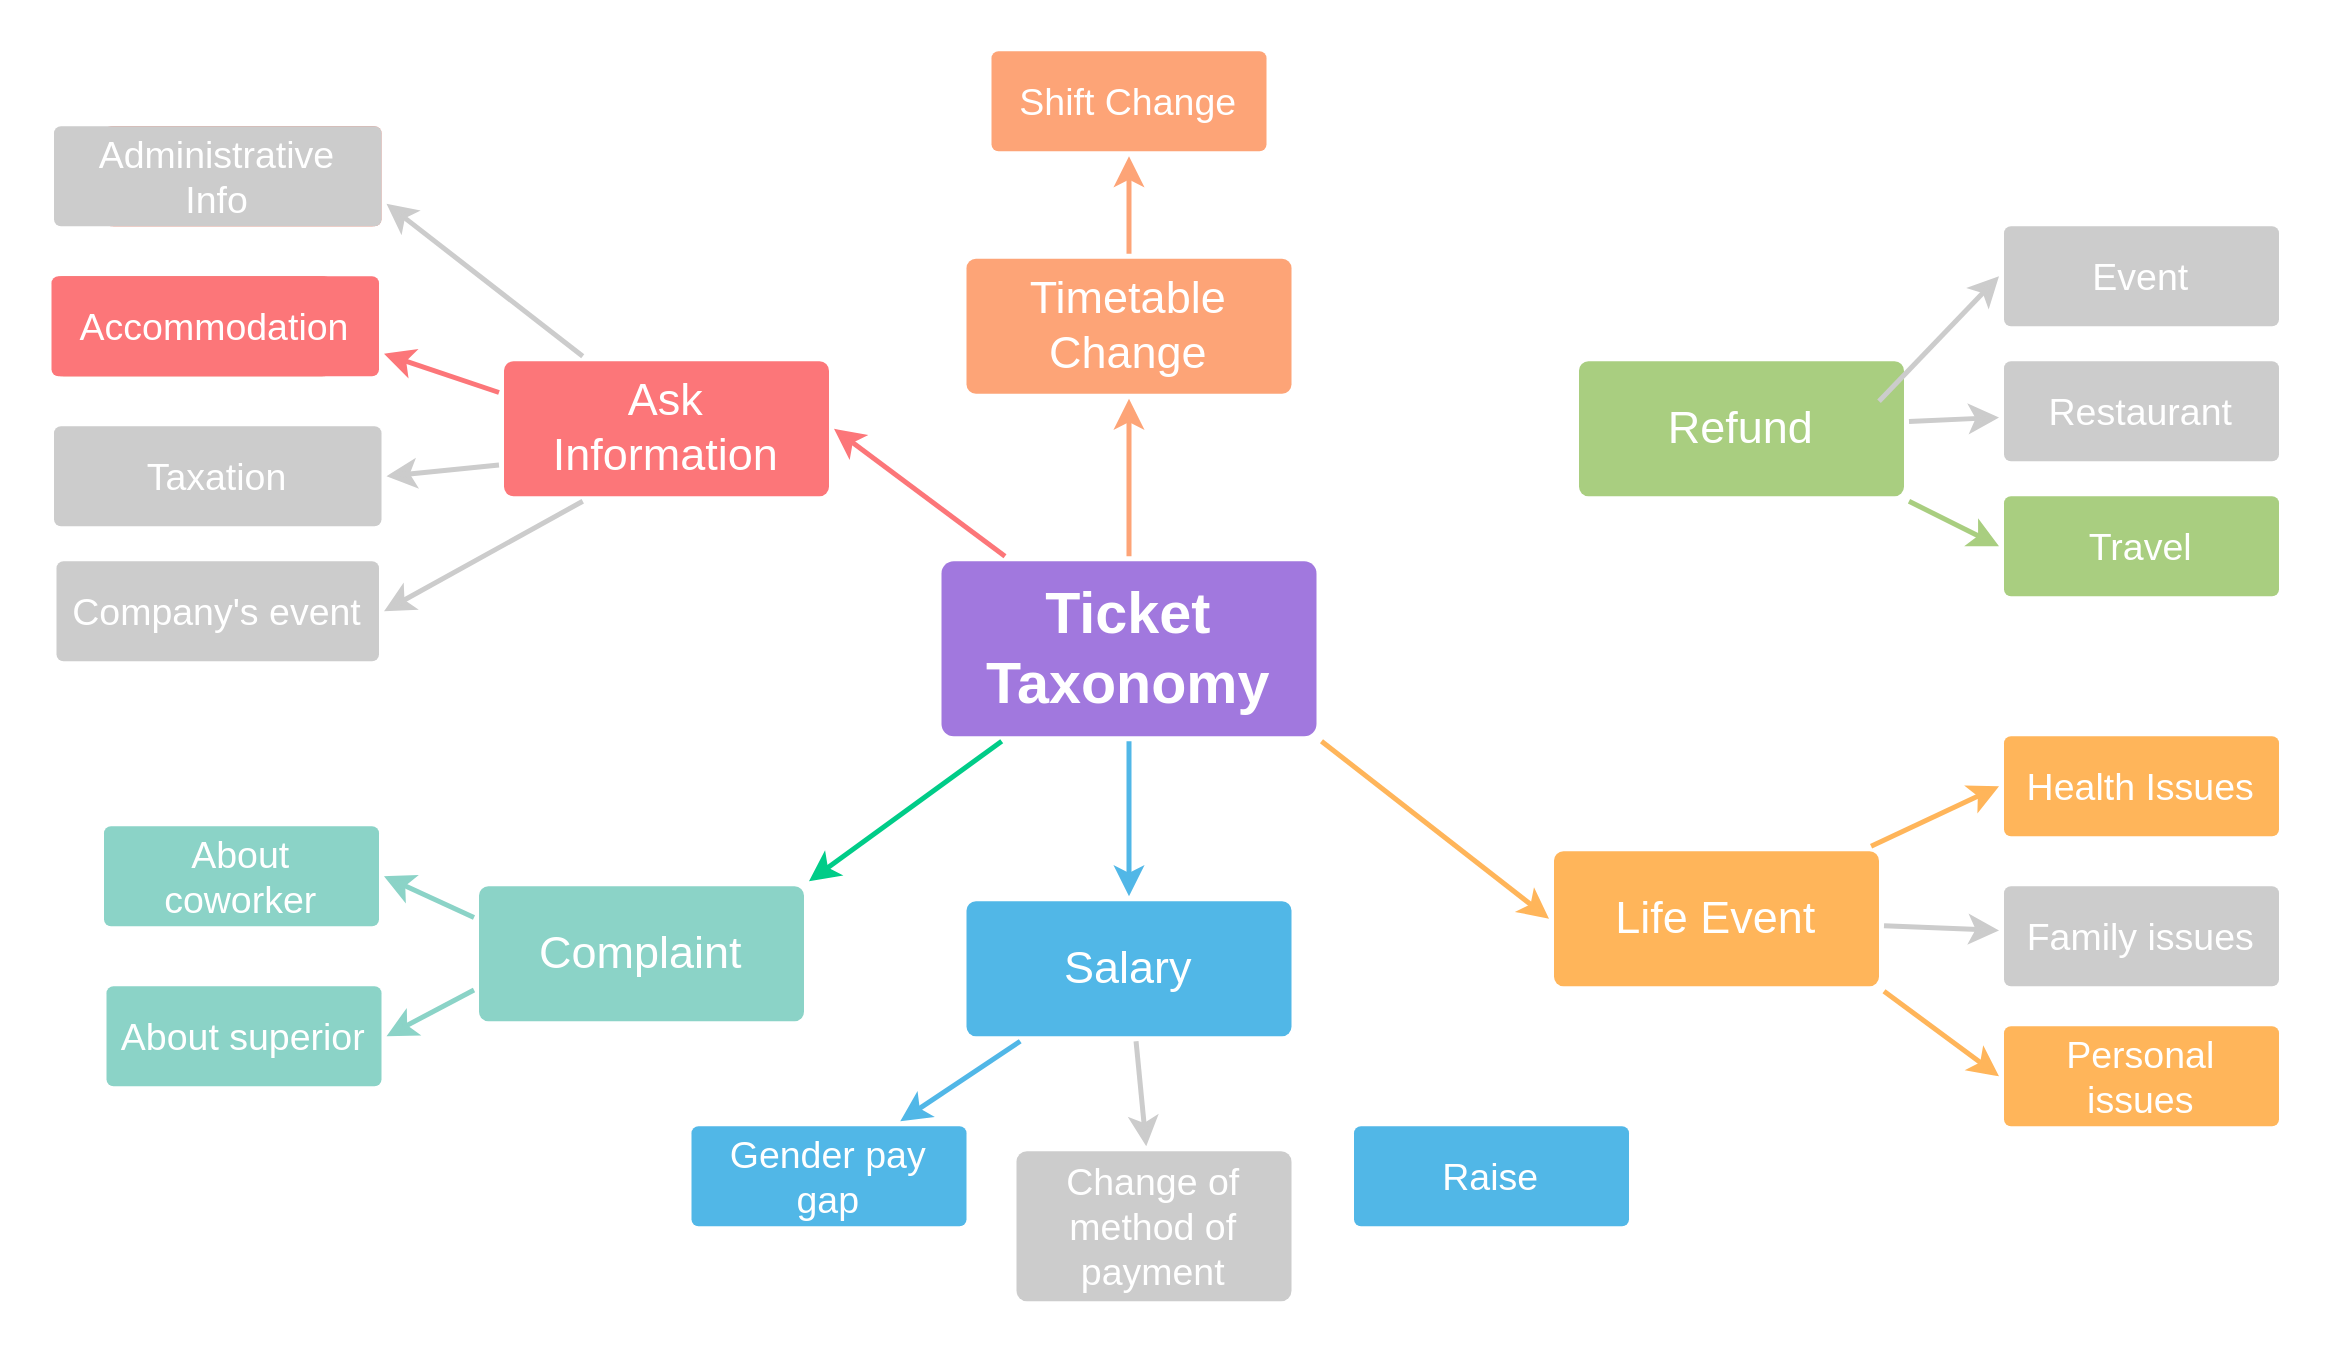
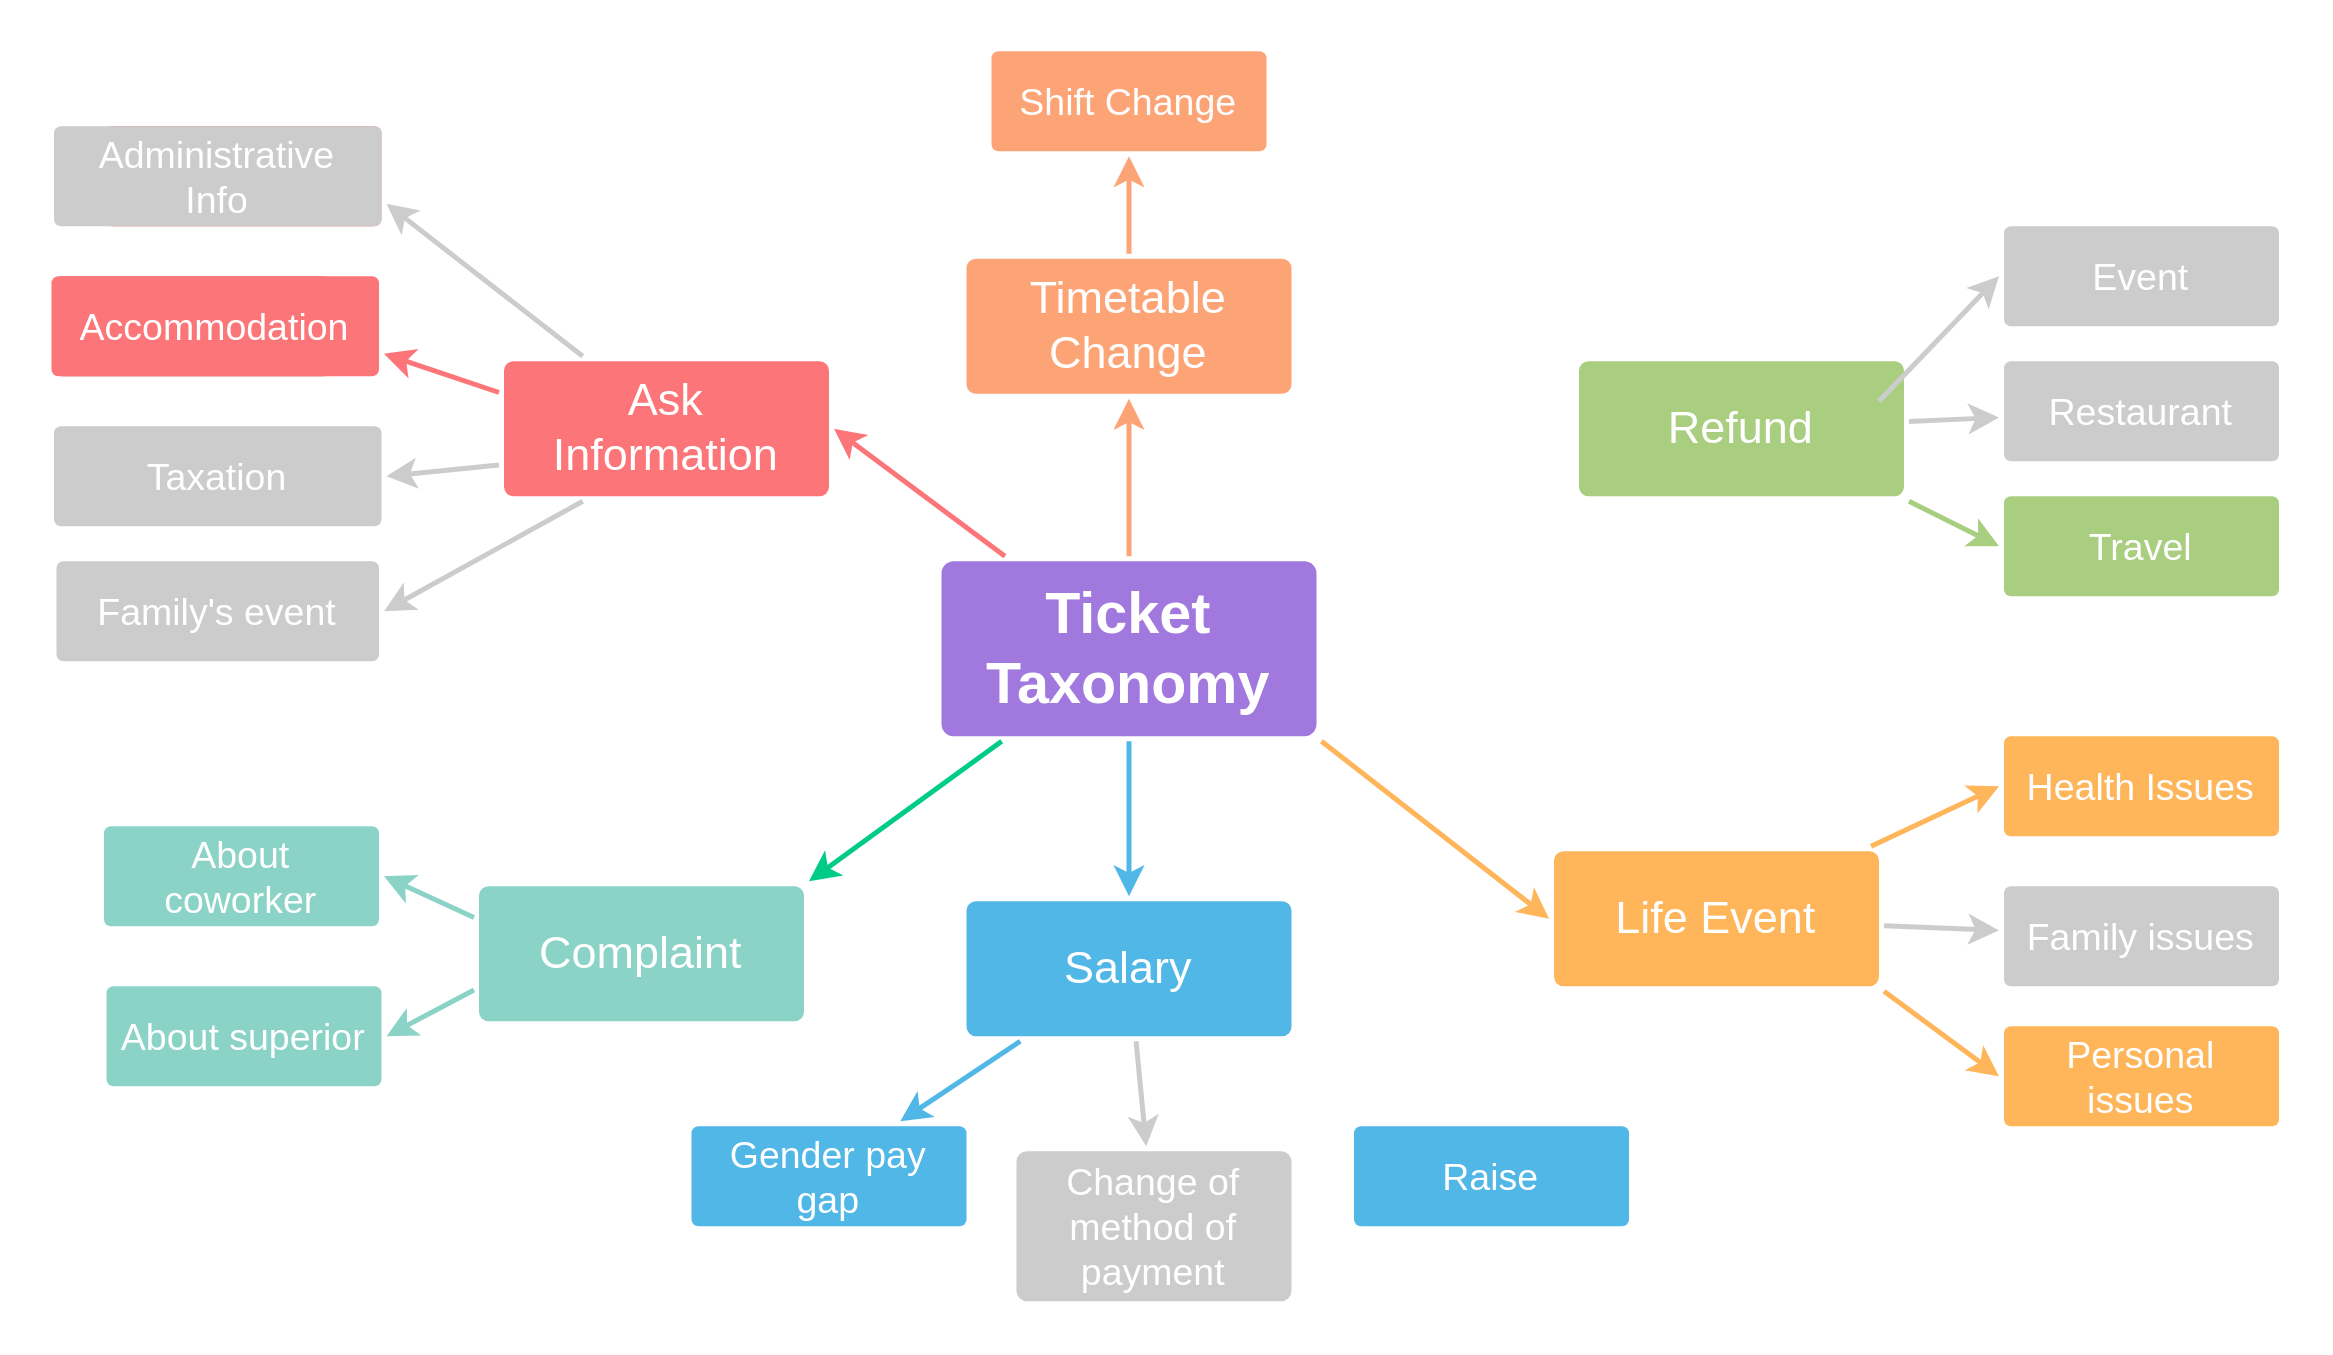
(218, 611) -> (218, 611)
